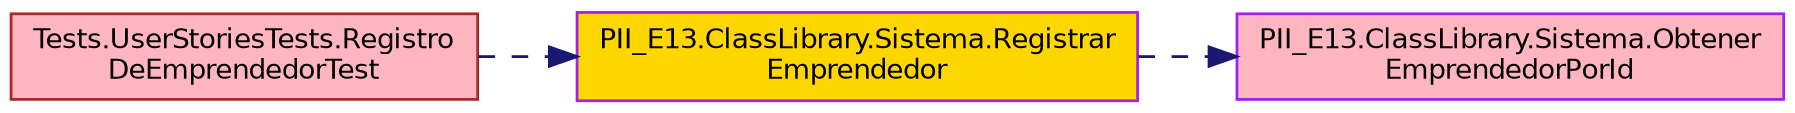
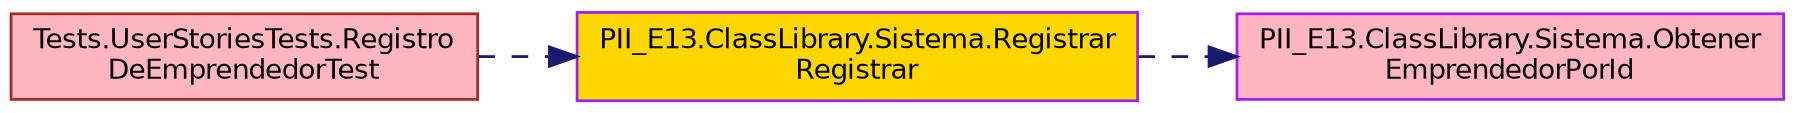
(857, 57) -> (857, 57)
